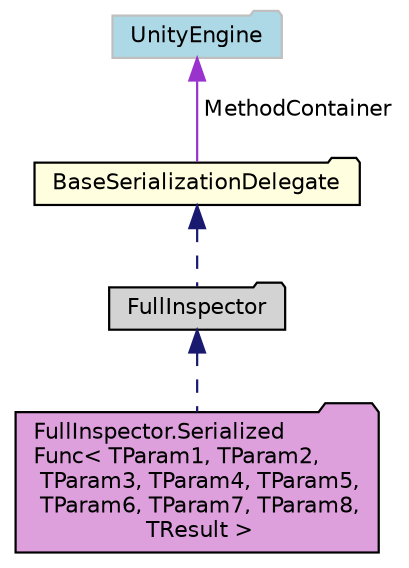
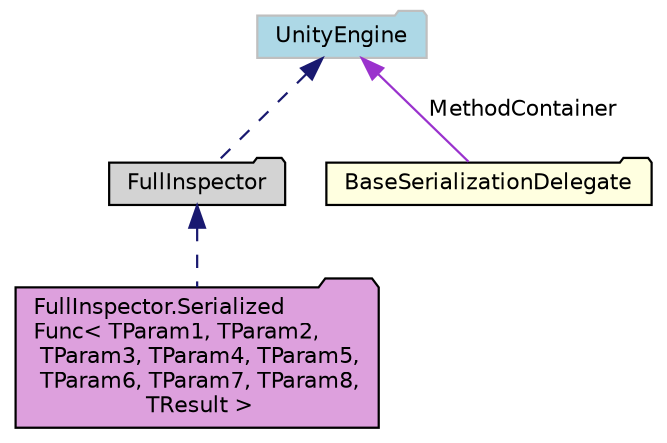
(197, 258) -> (262, 118)
